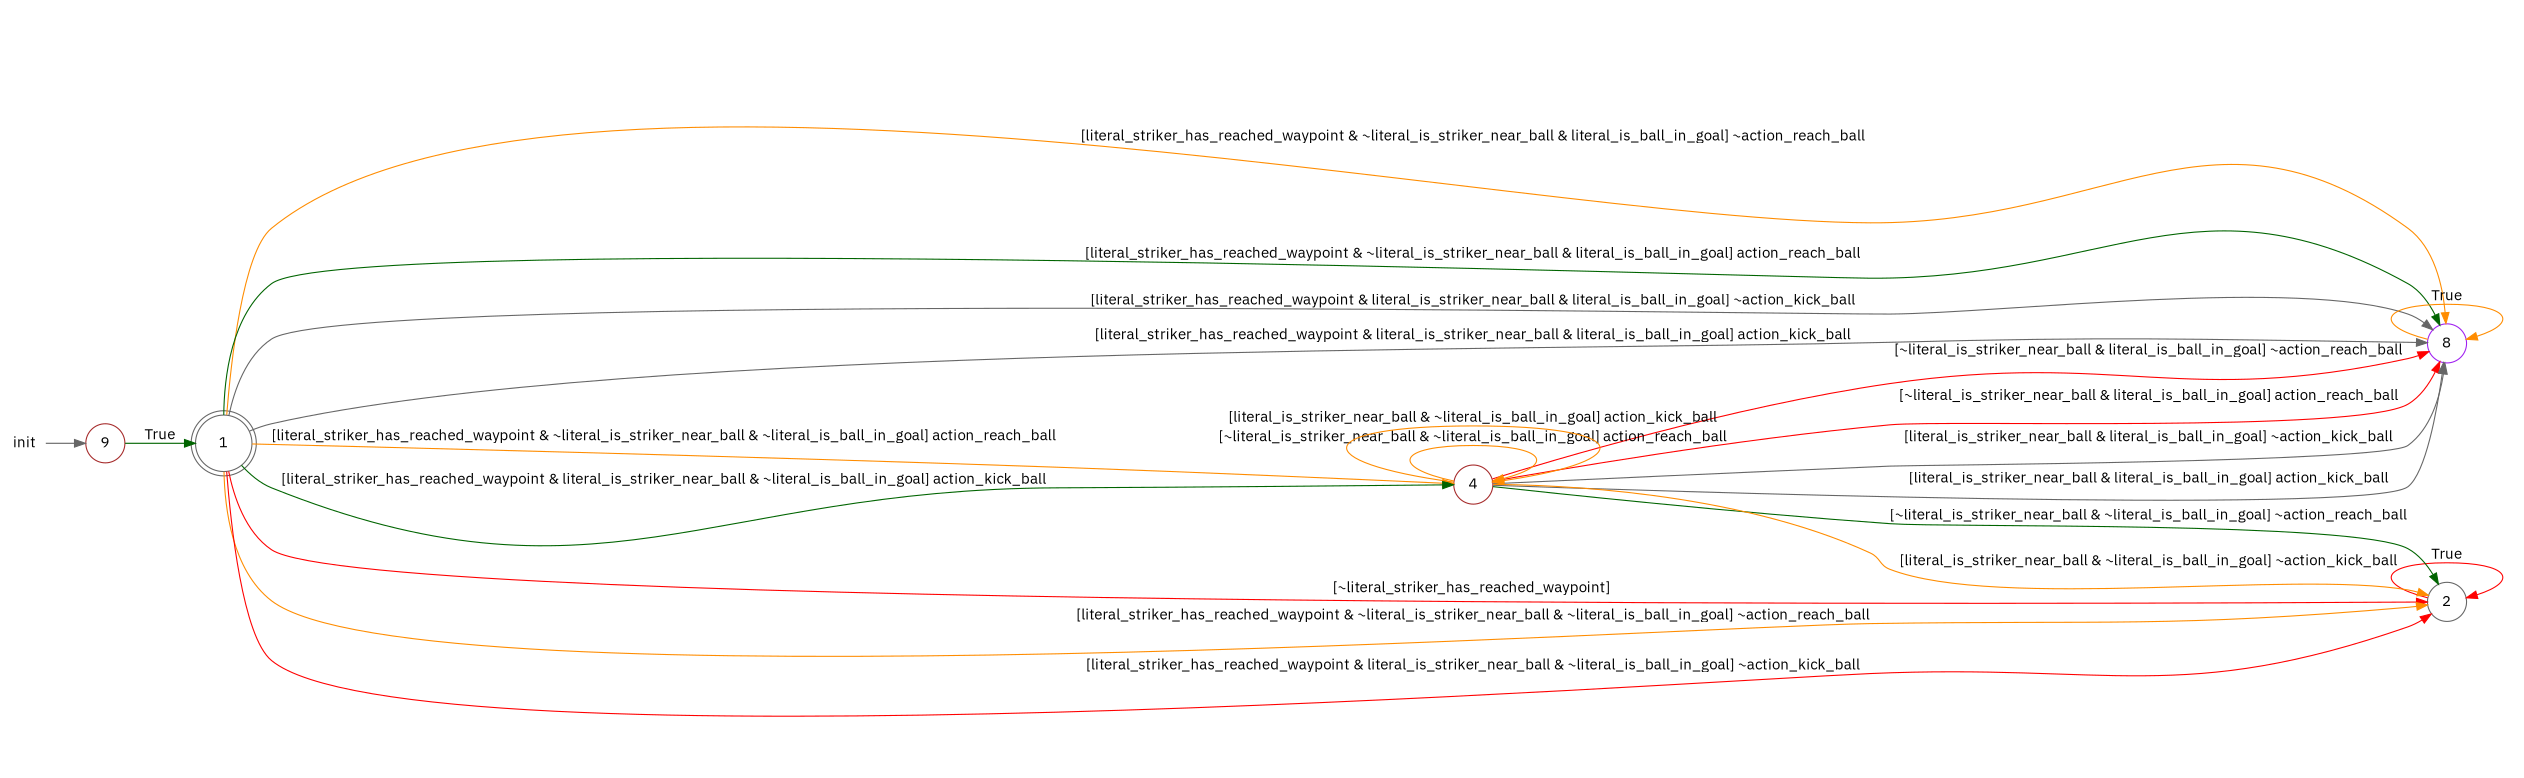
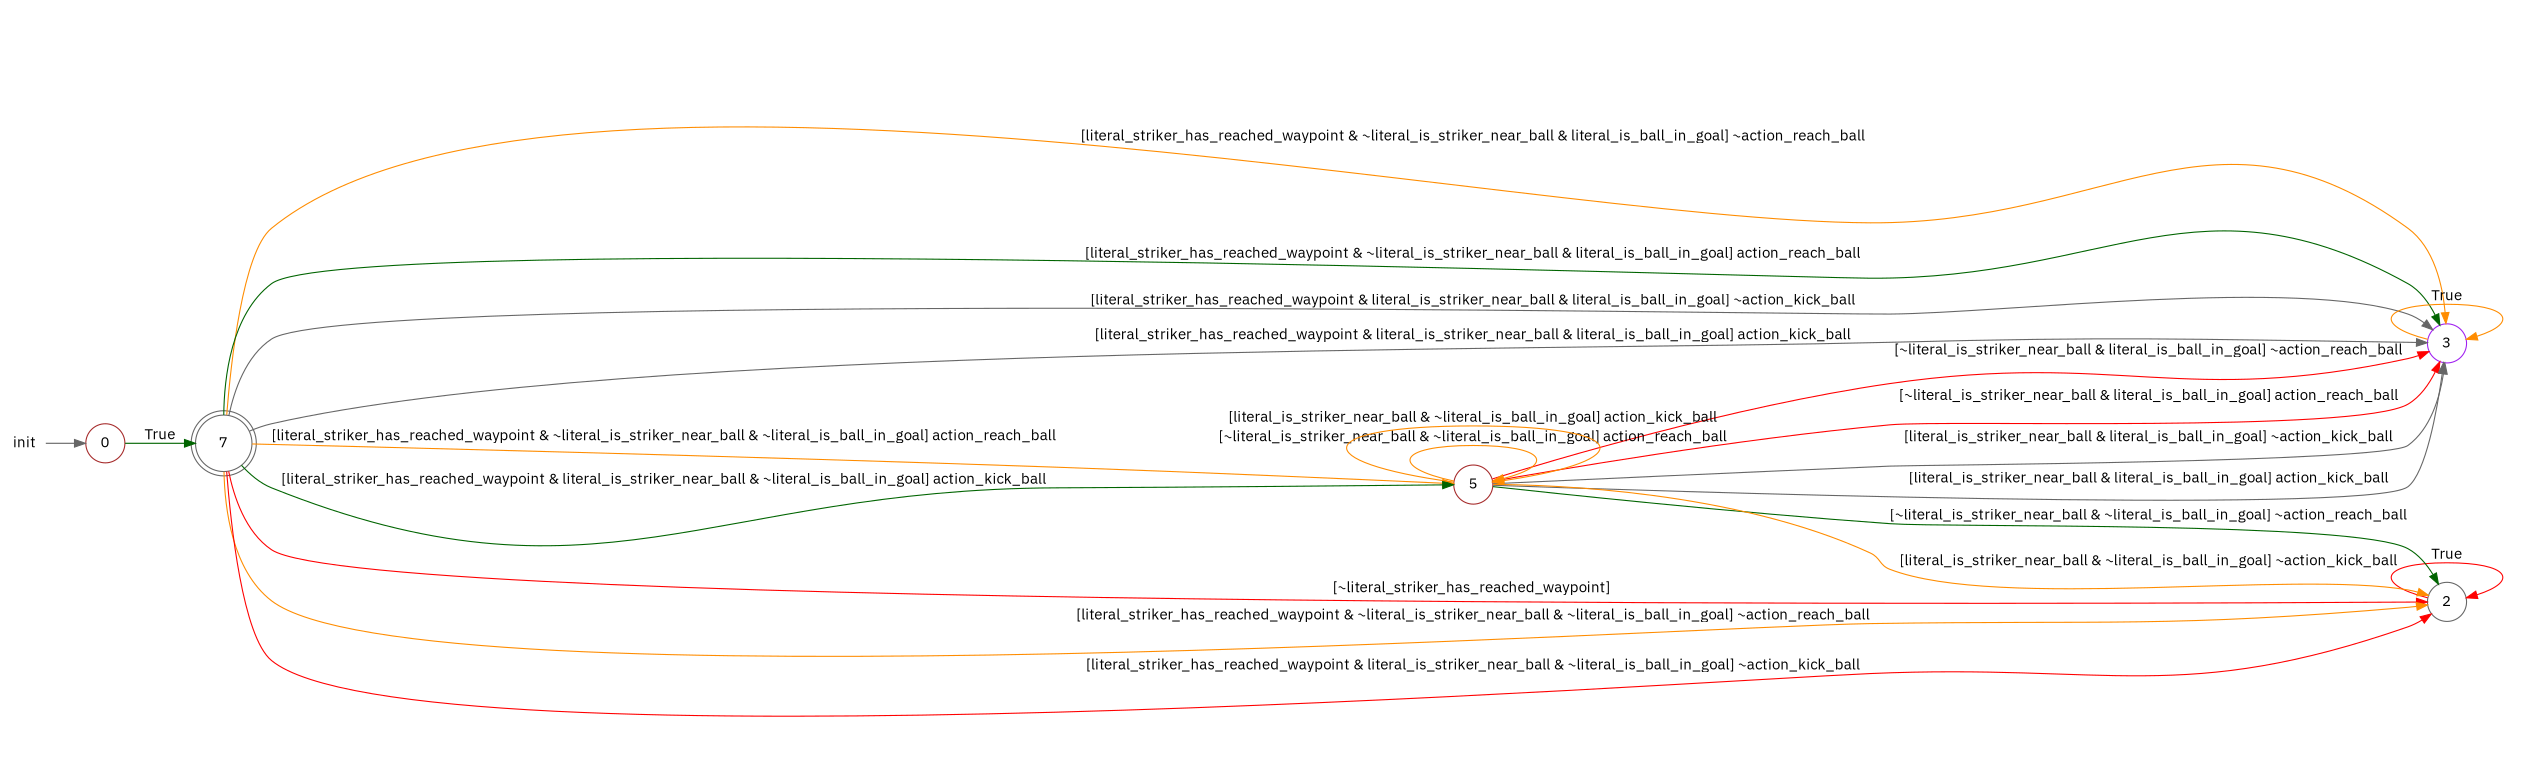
(2447, 343) -> (2447, 343)
(105, 443) -> (105, 443)
(224, 443) -> (224, 443)
(1473, 485) -> (1473, 485)
